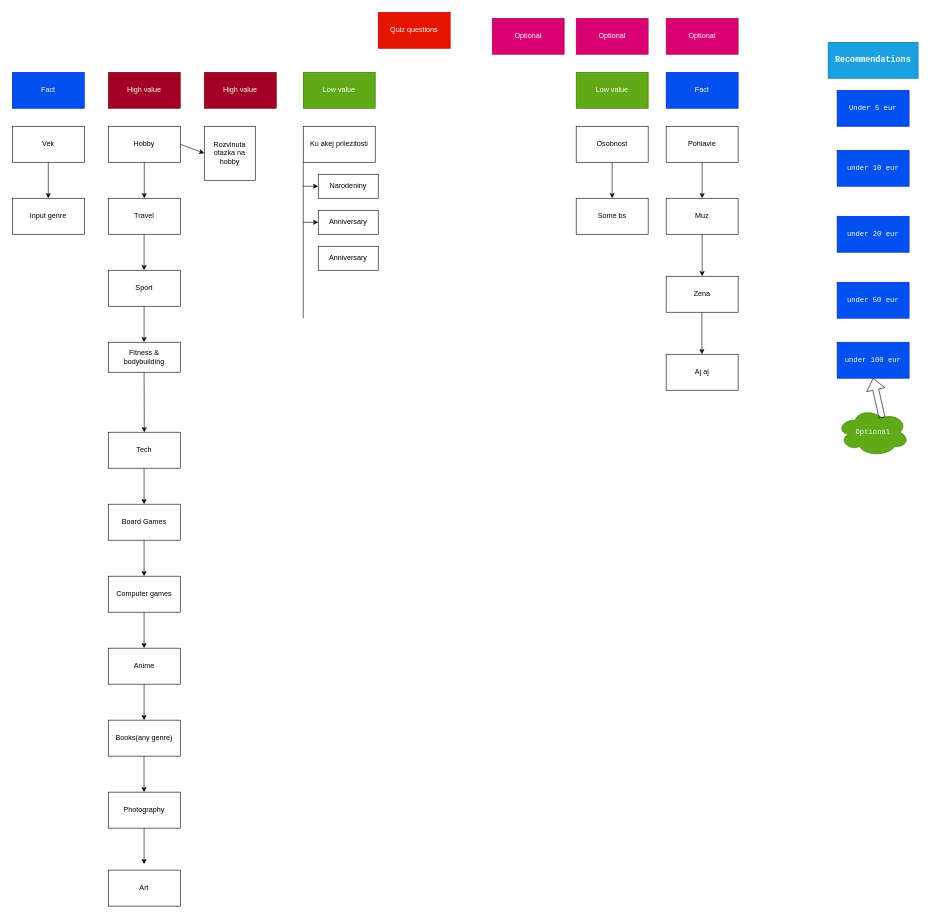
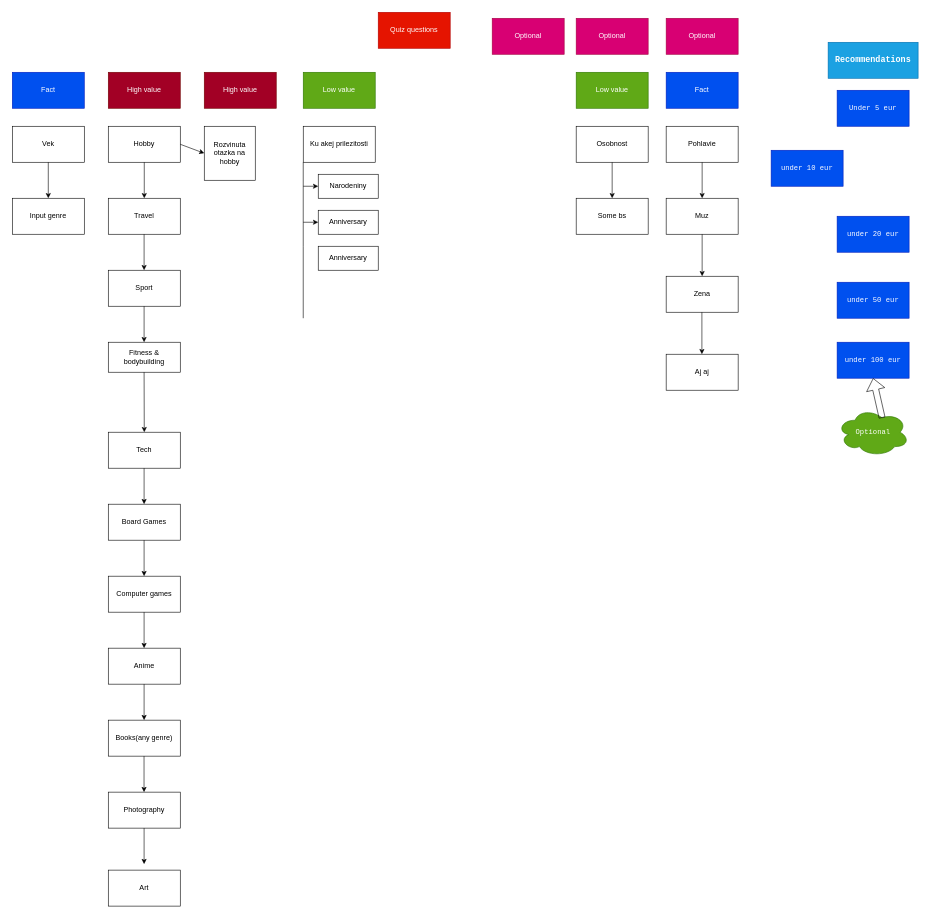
(873, 168) -> (807, 168)
